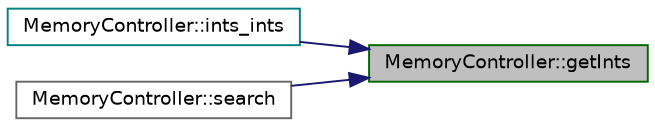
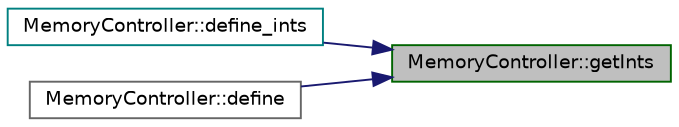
(154, 27) -> (165, 27)
(154, 100) -> (165, 100)
